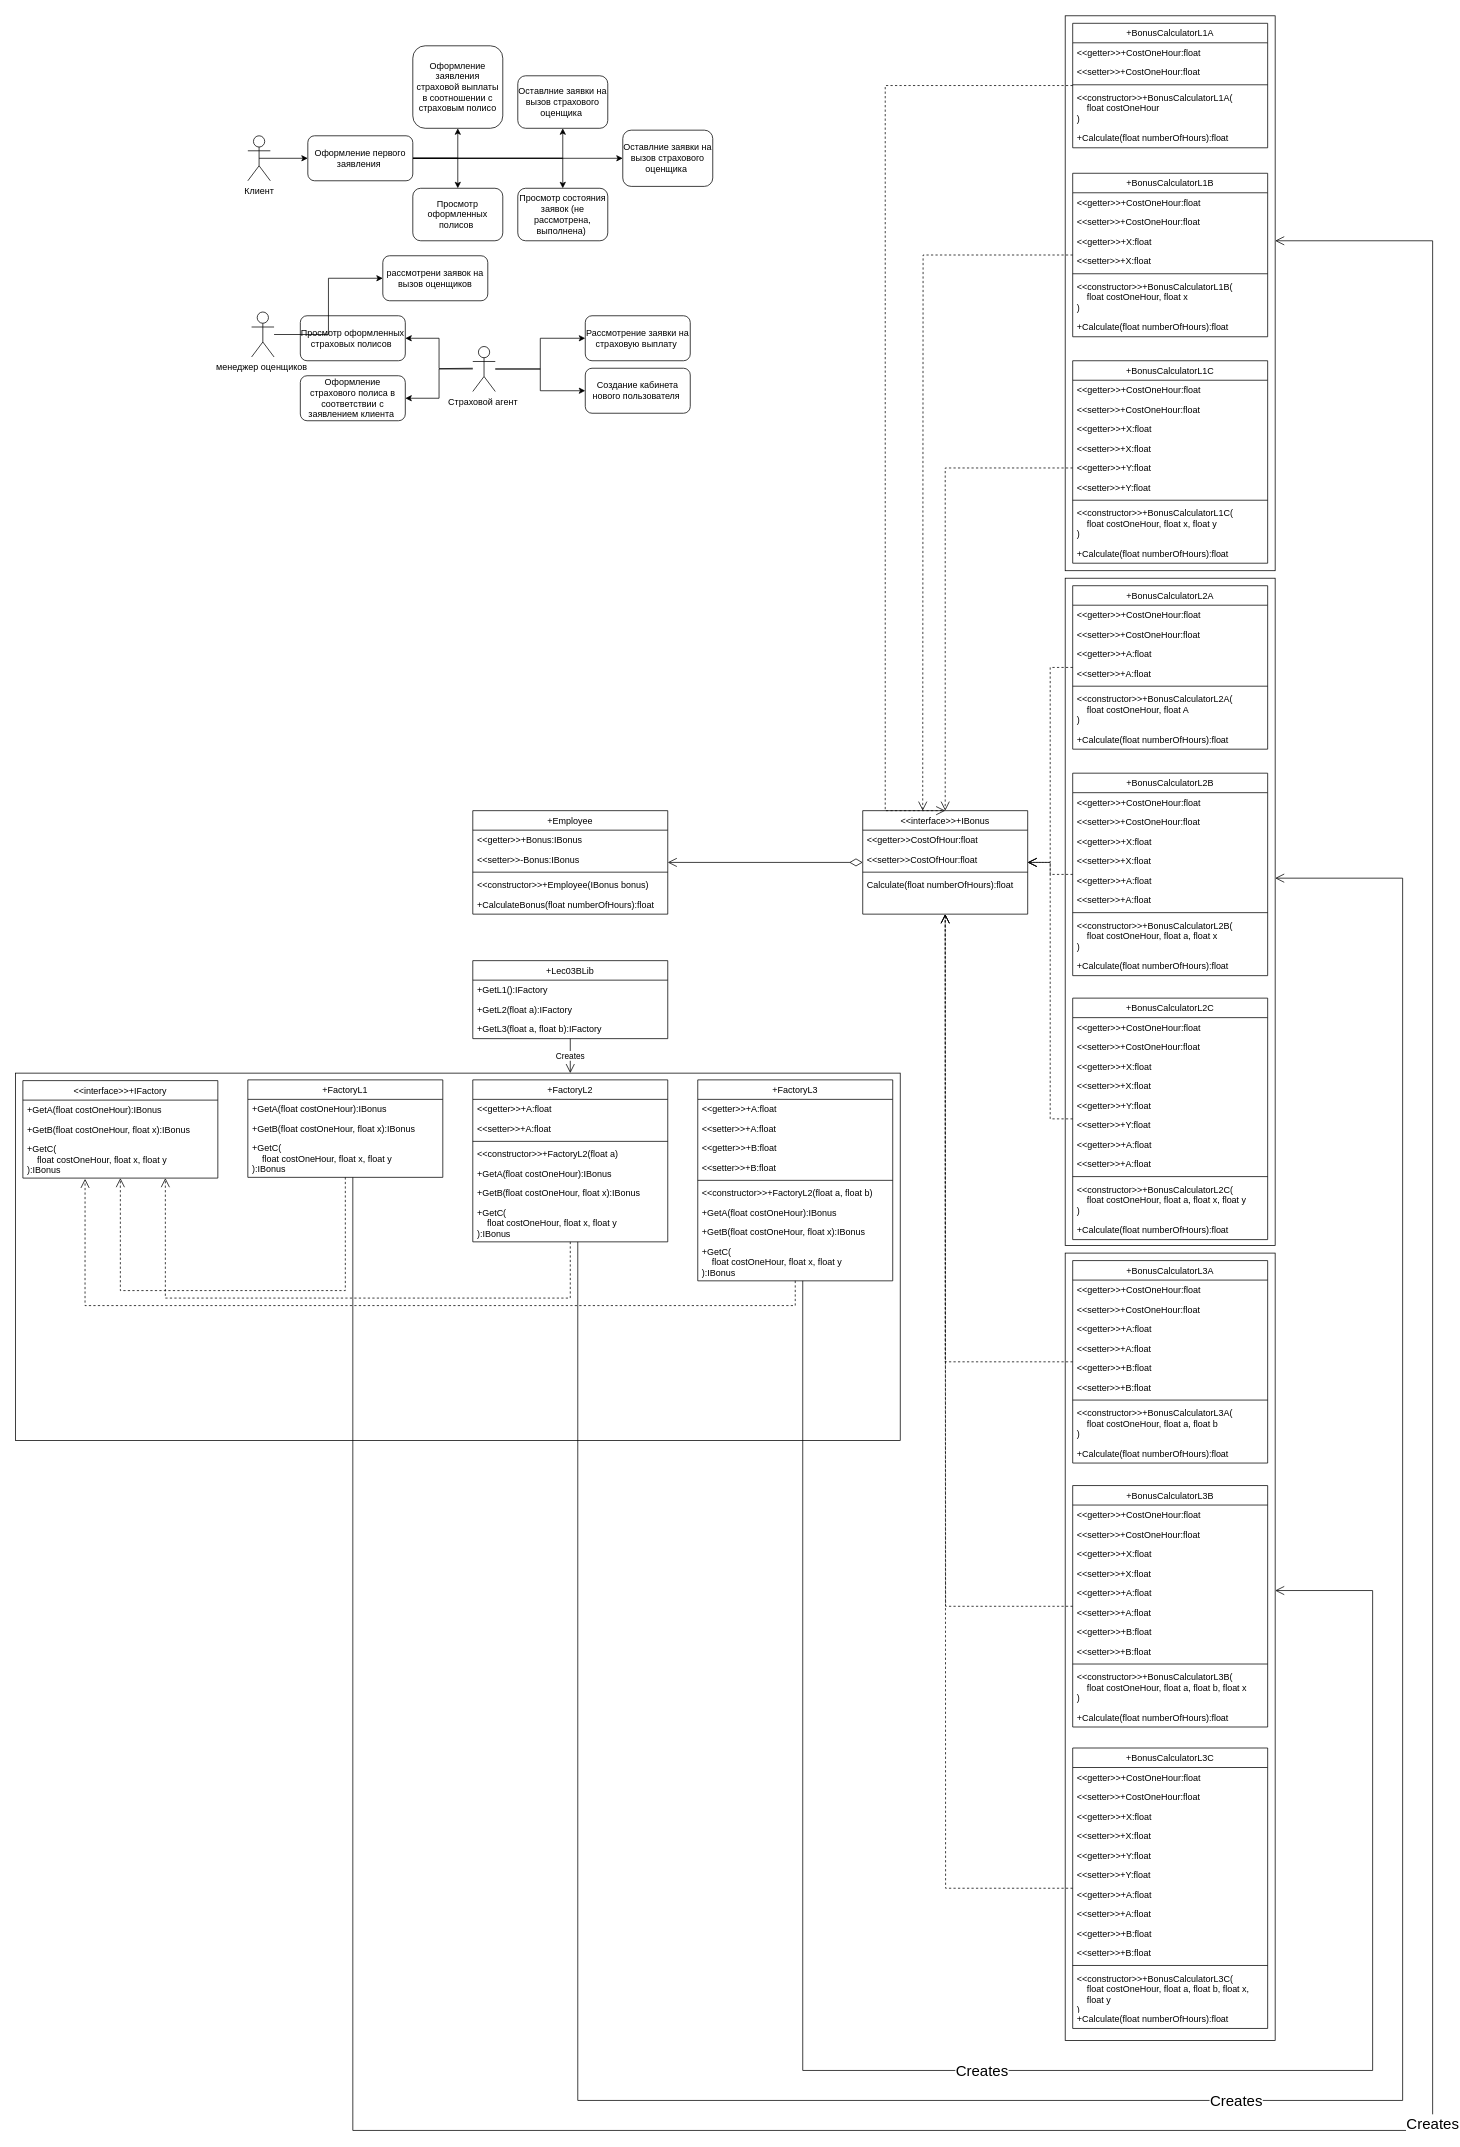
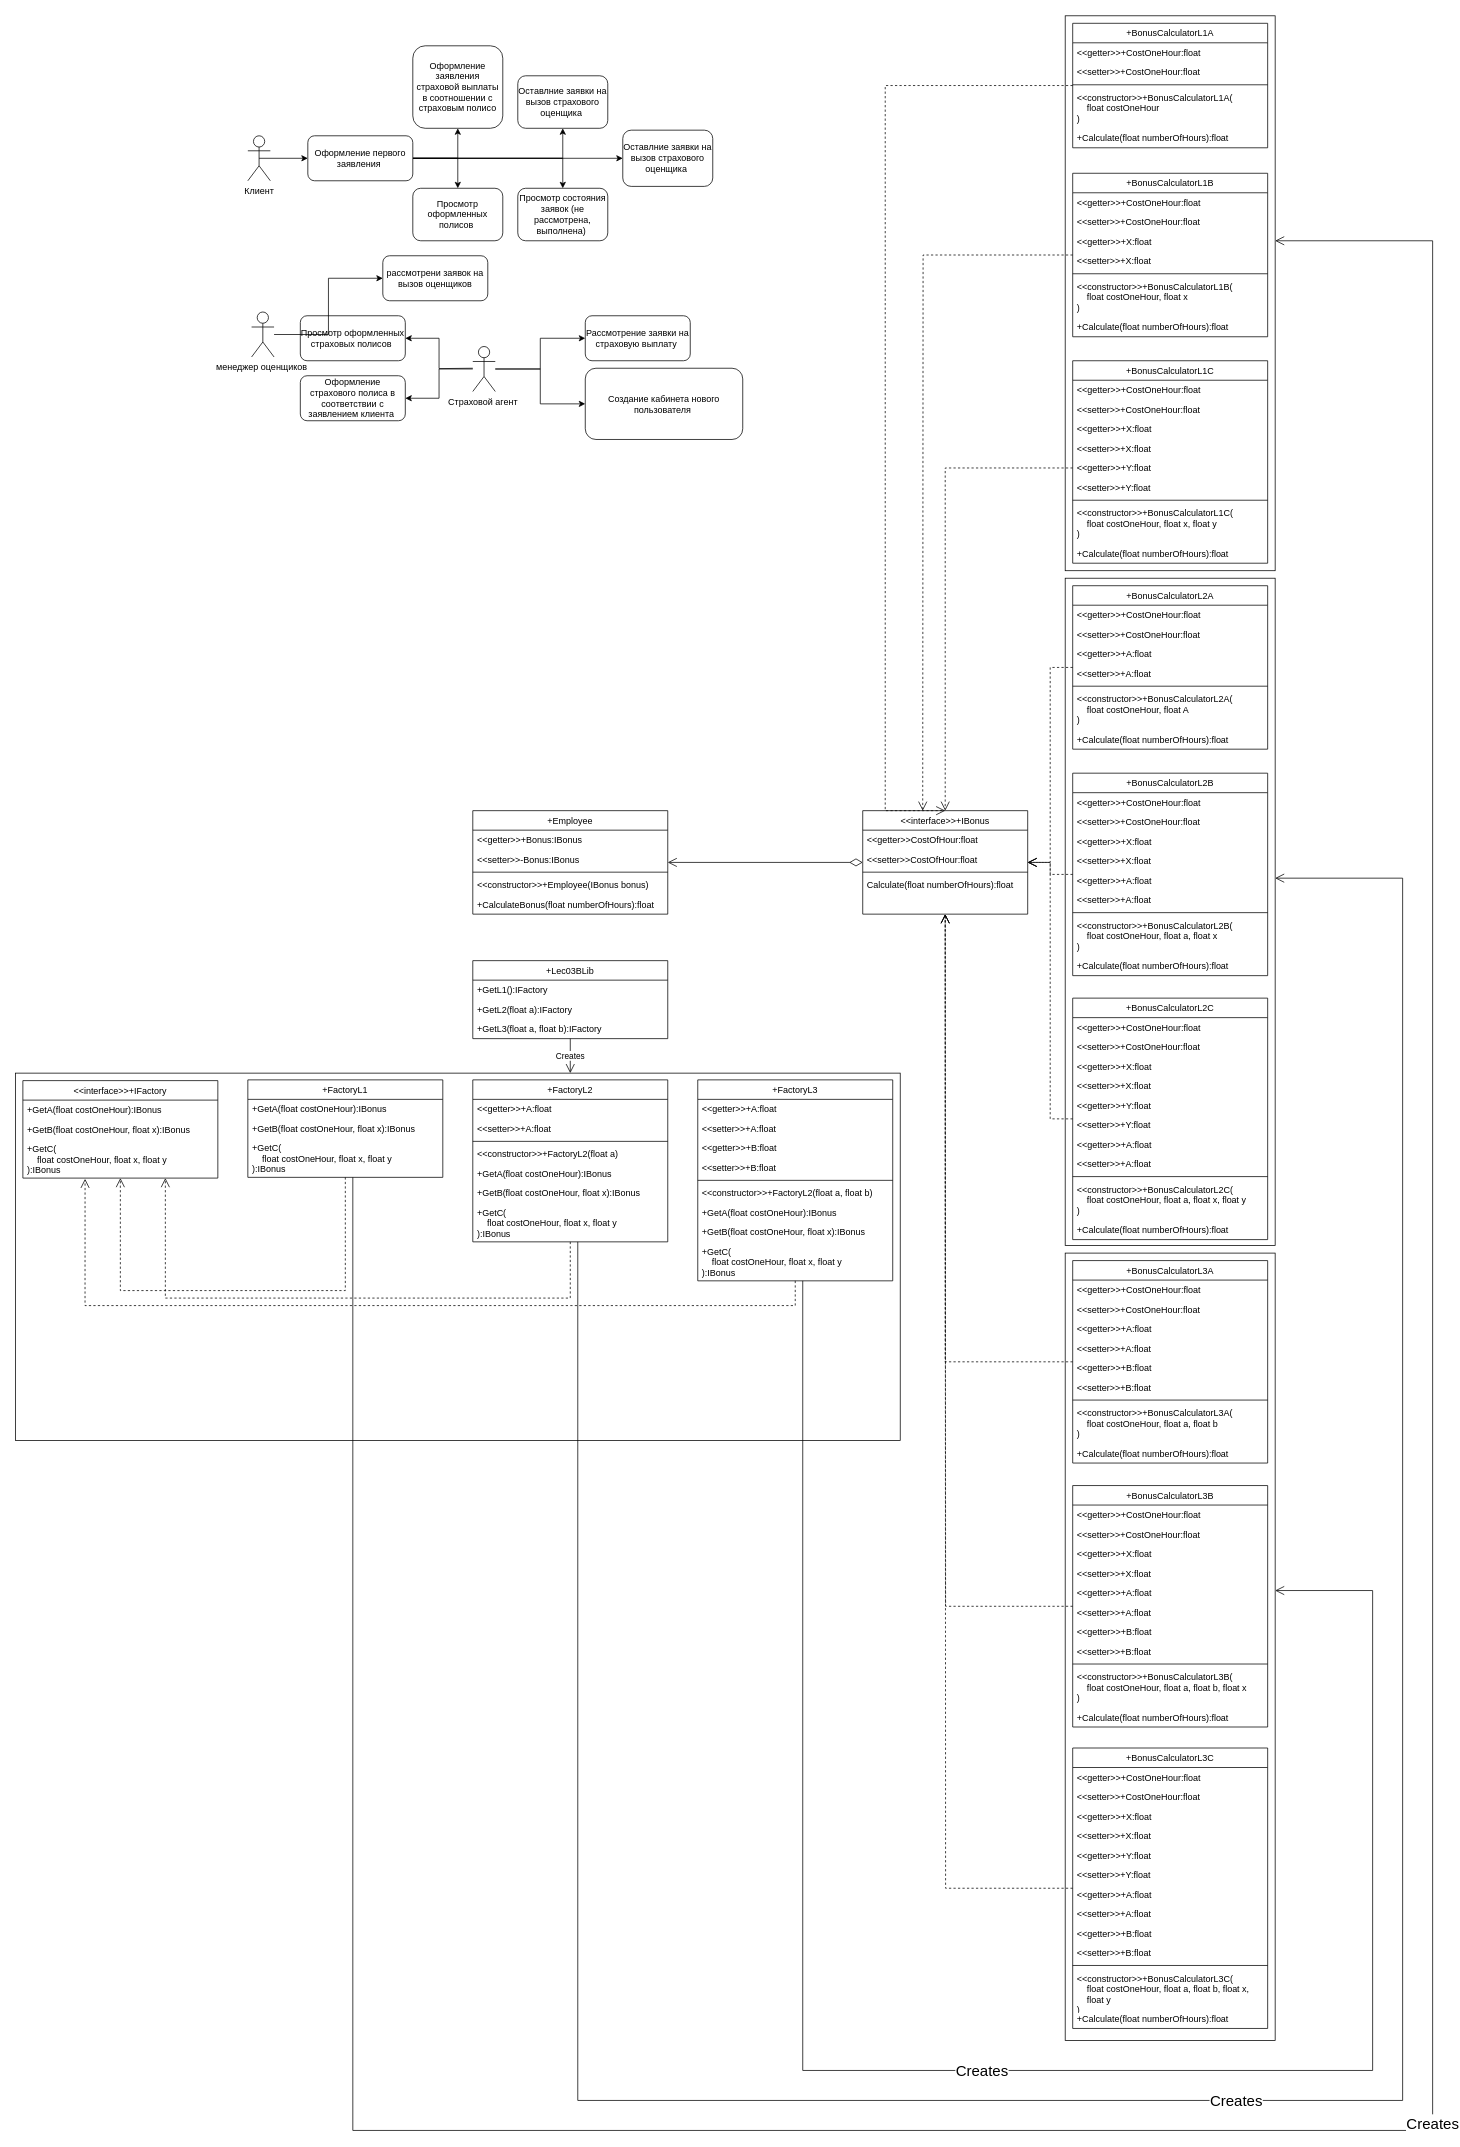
(638, 390) -> (664, 404)
